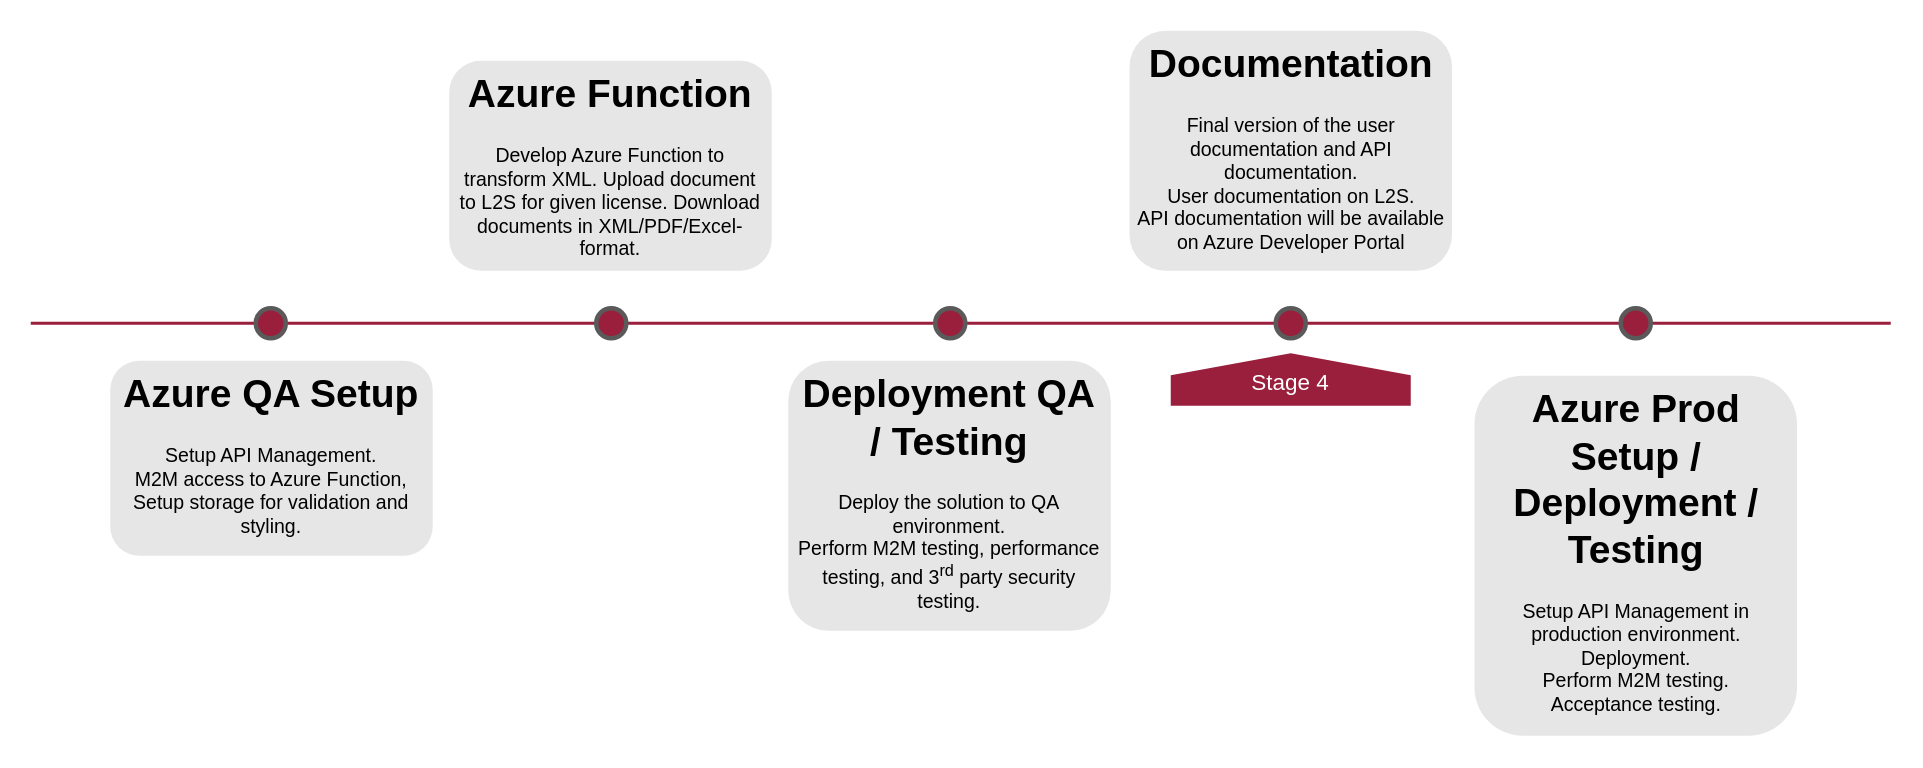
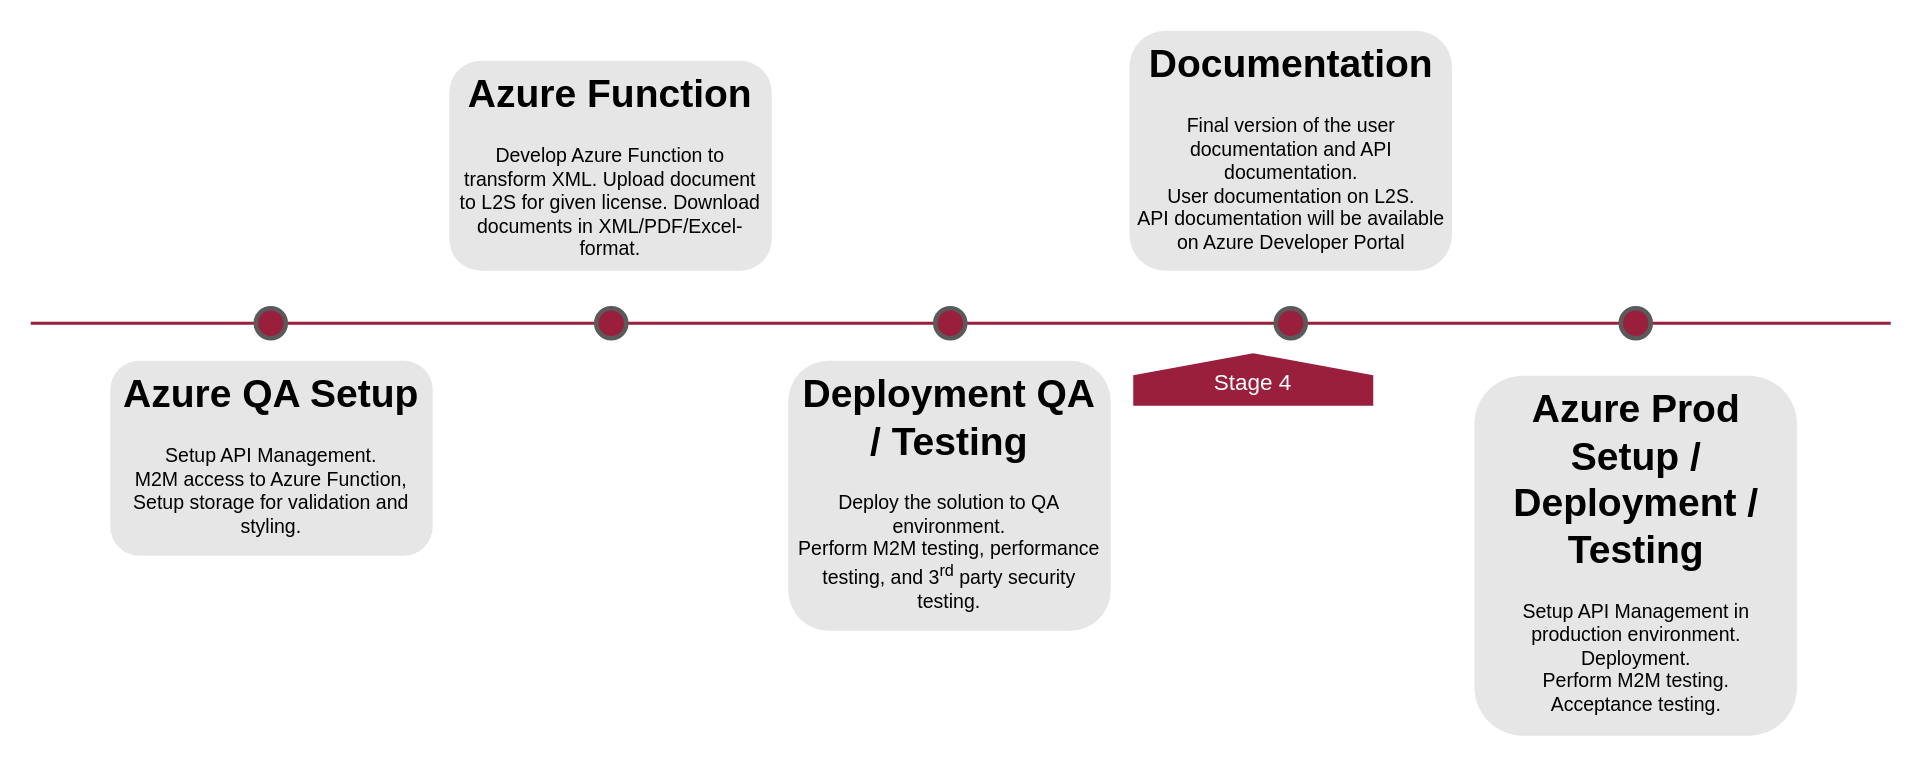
(1291, 380) -> (1253, 380)
